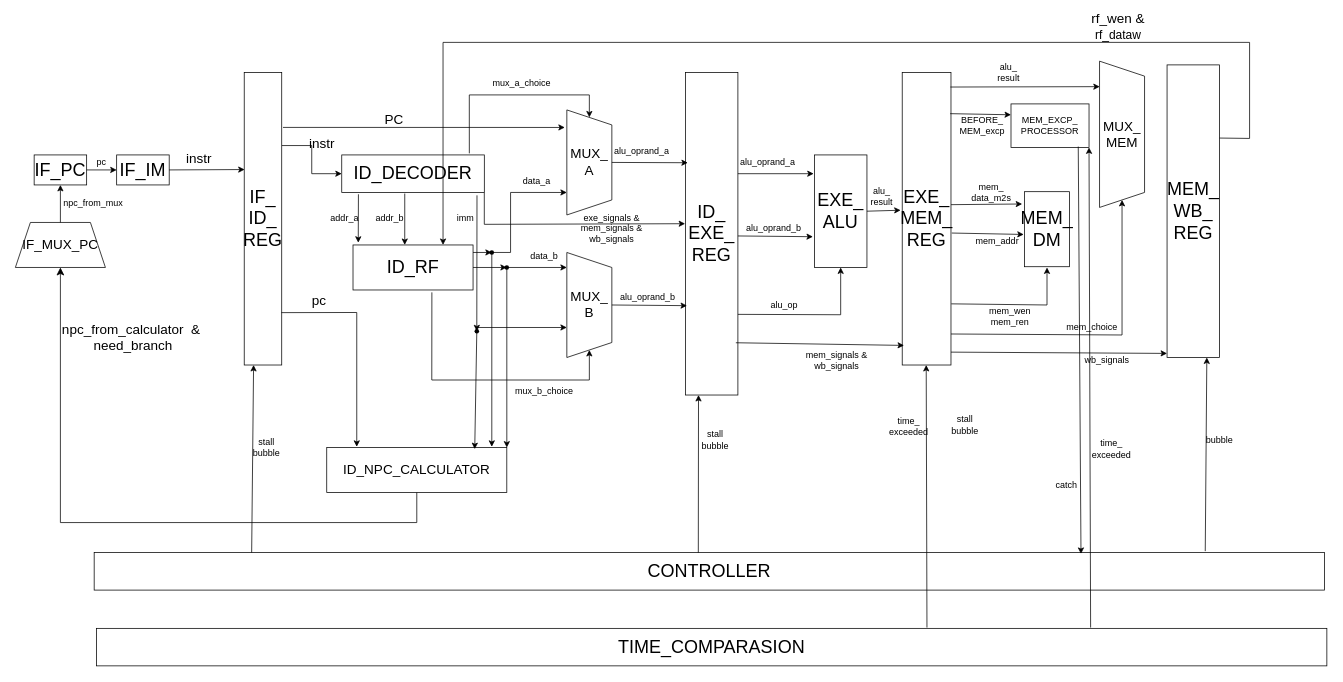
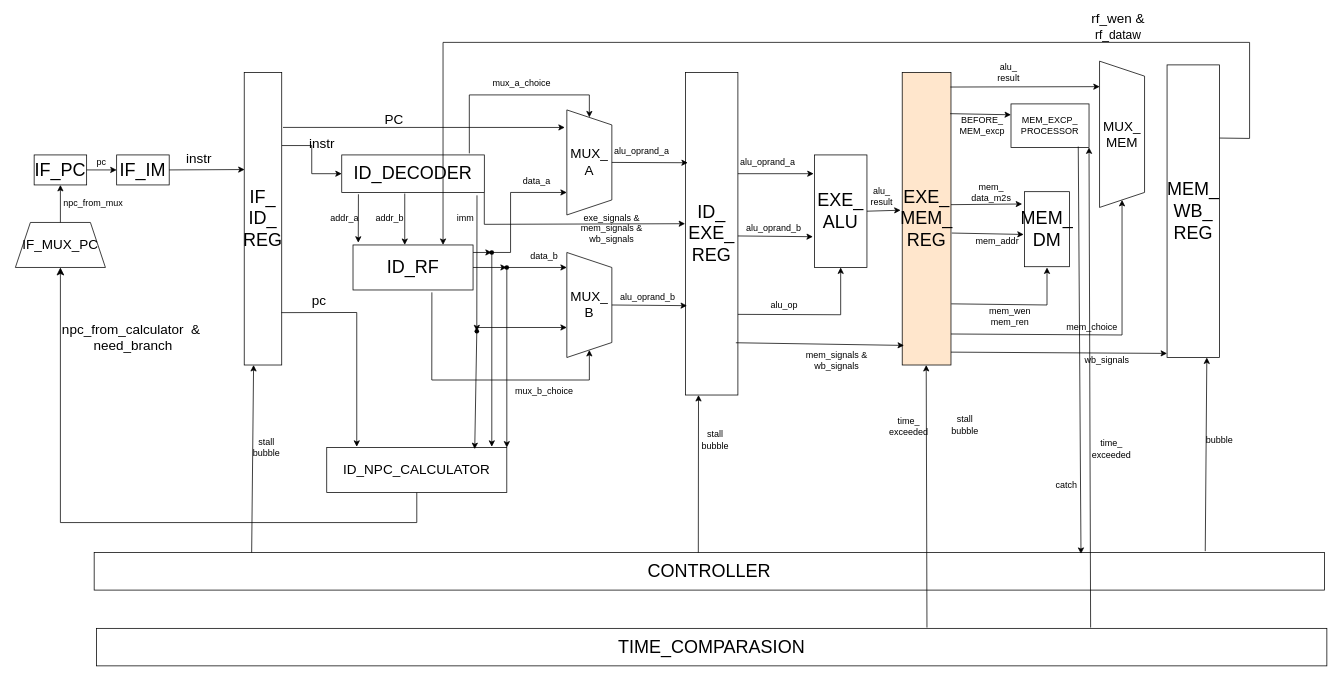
(926, 219) -> (926, 219)
